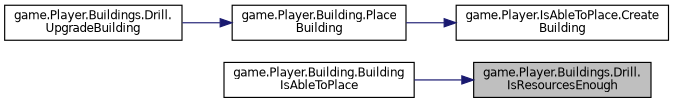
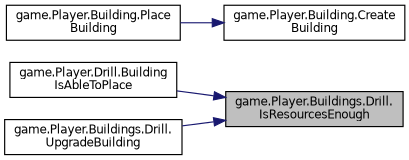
(201, 23) -> (198, 124)
(562, 23) -> (314, 23)
(319, 80) -> (93, 80)
